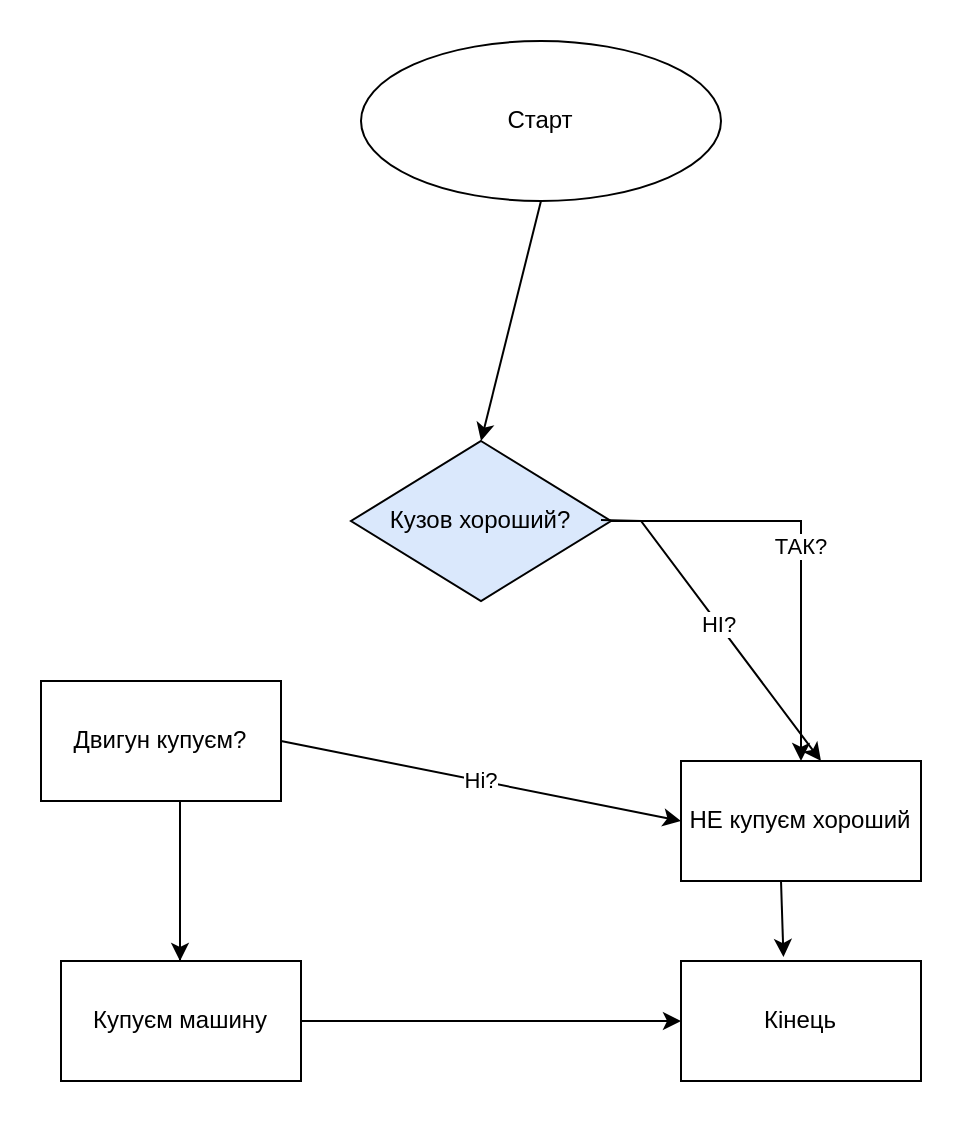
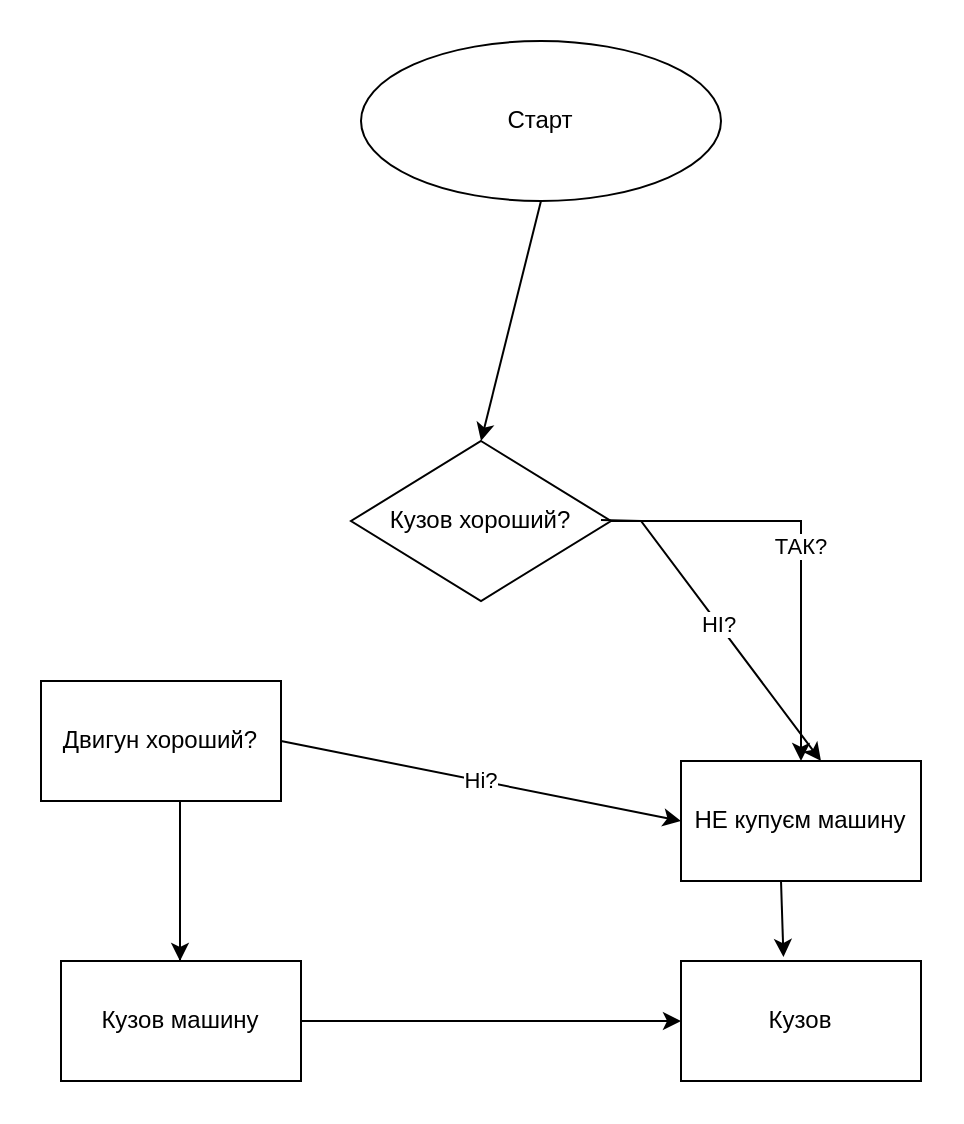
(481, 521) -> (481, 521)
(161, 741) -> (161, 741)
(801, 821) -> (801, 821)
(181, 1021) -> (181, 1021)
(801, 1021) -> (801, 1021)
